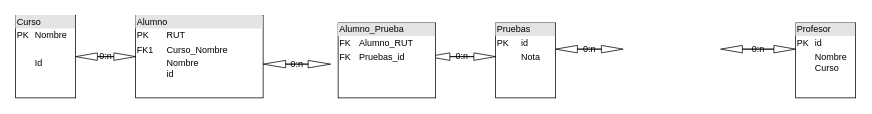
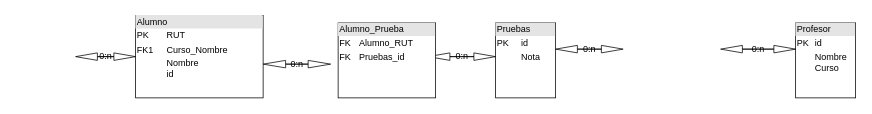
(45, 57) -> none
